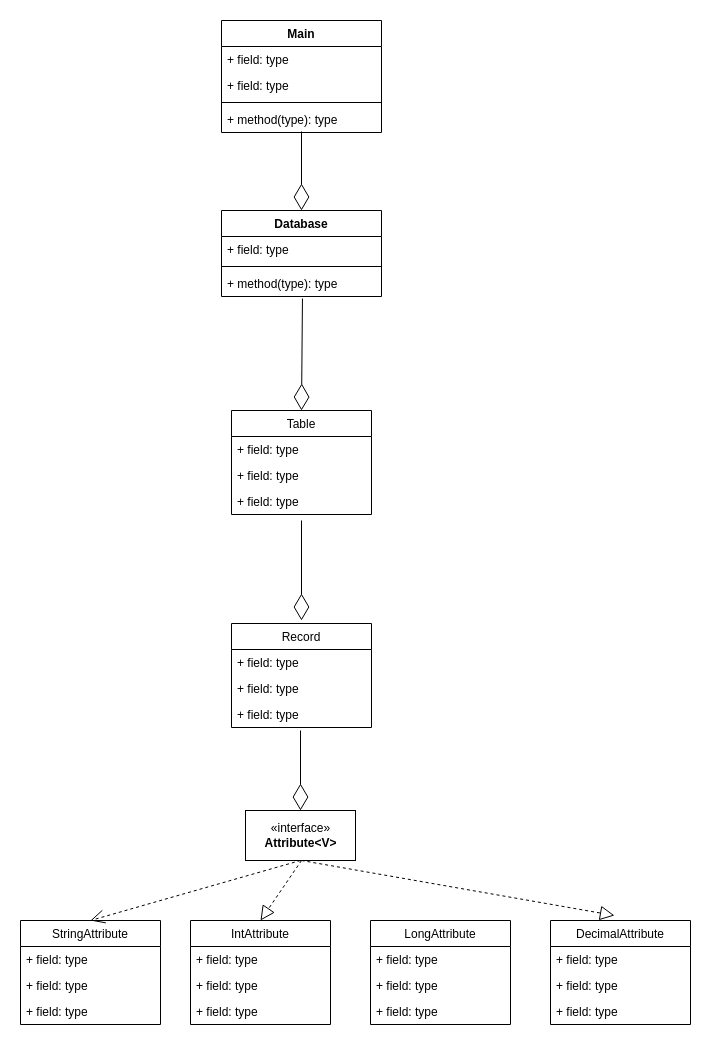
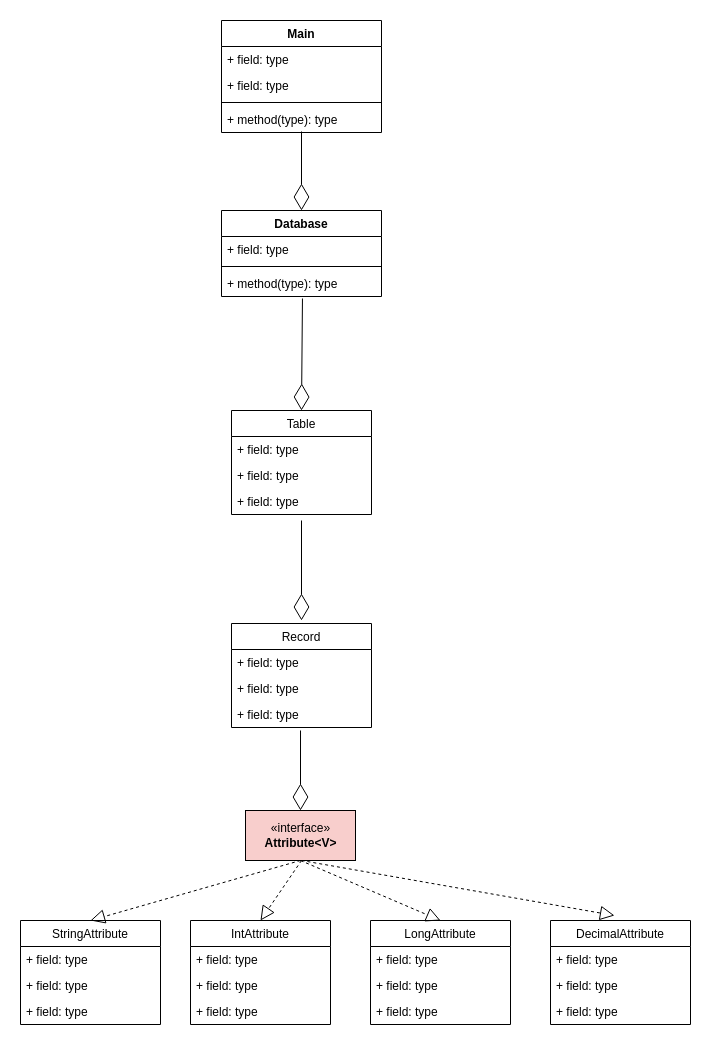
(301, 836) -> (301, 836)
none -> (365, 888)
(102, 917) -> (105, 916)
